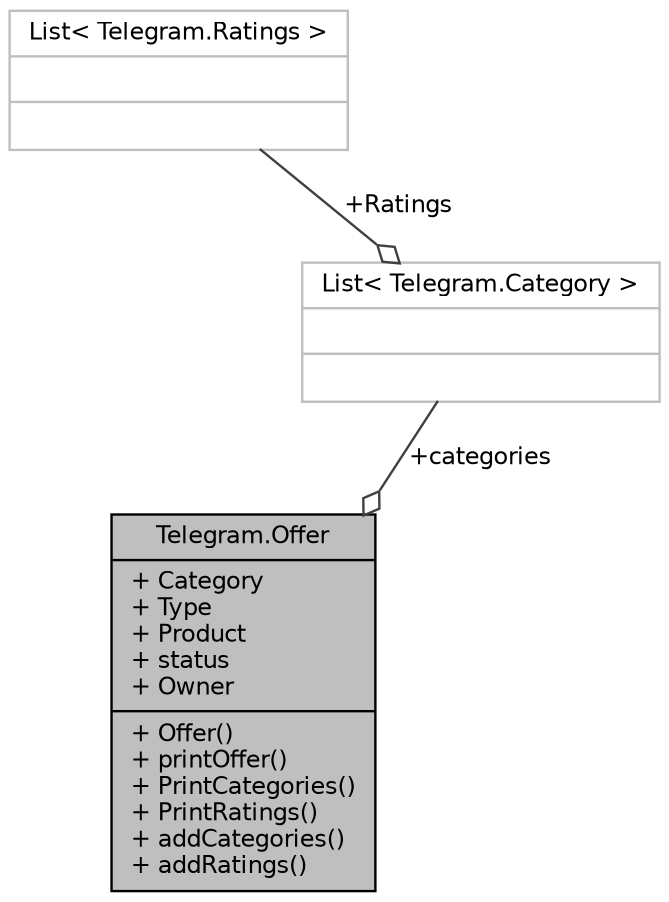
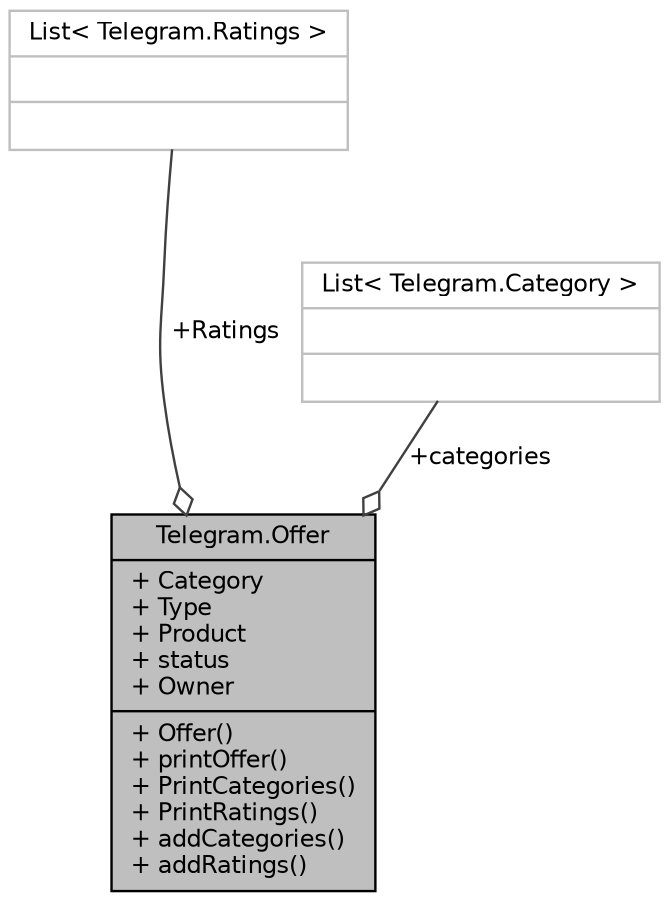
(318, 197) -> (161, 319)
